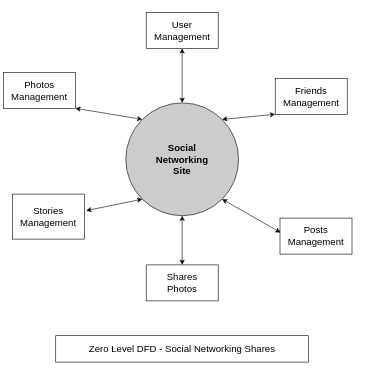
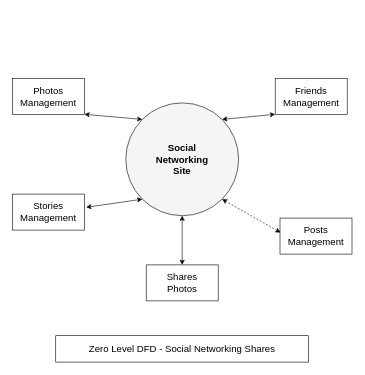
(182, 30) -> none
(39, 90) -> (48, 96)
(182, 98) -> none
(182, 159) -> (182, 159)
(251, 216) -> (251, 216)
(48, 217) -> (48, 212)
